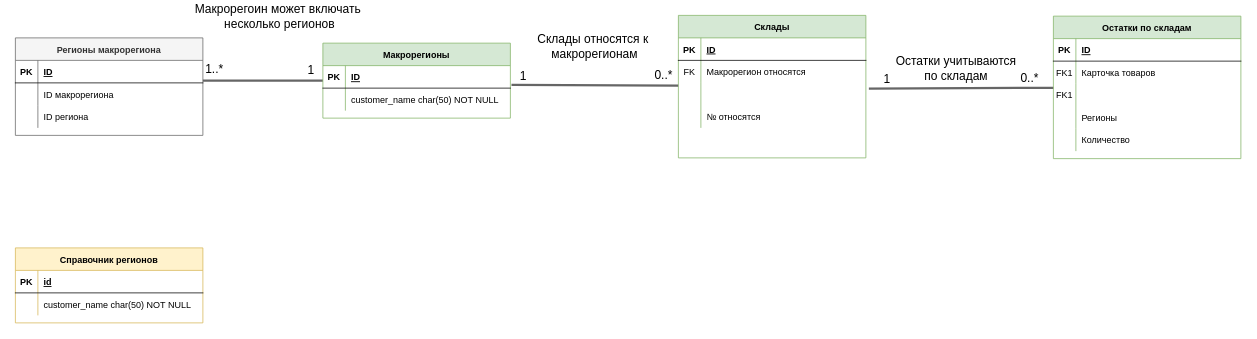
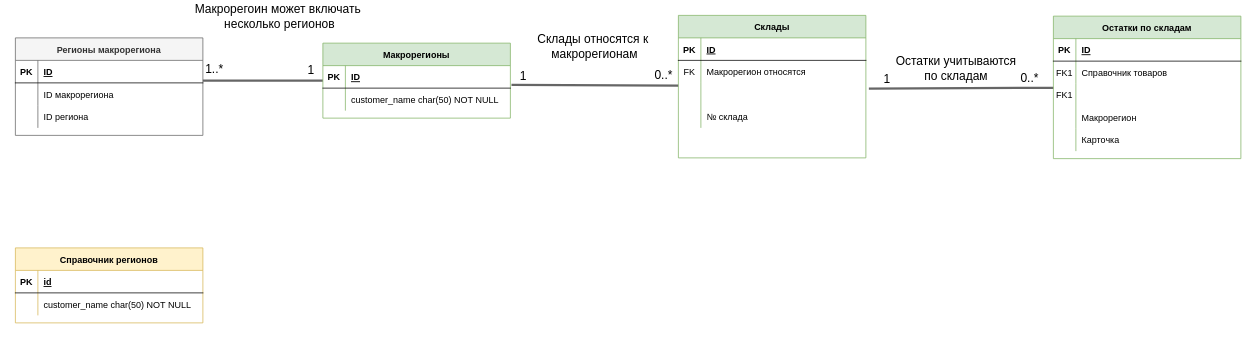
(1121, 73) -> (1126, 73)
(733, 117) -> (725, 117)
(1099, 118) -> (1109, 118)
(1107, 140) -> (1102, 140)
